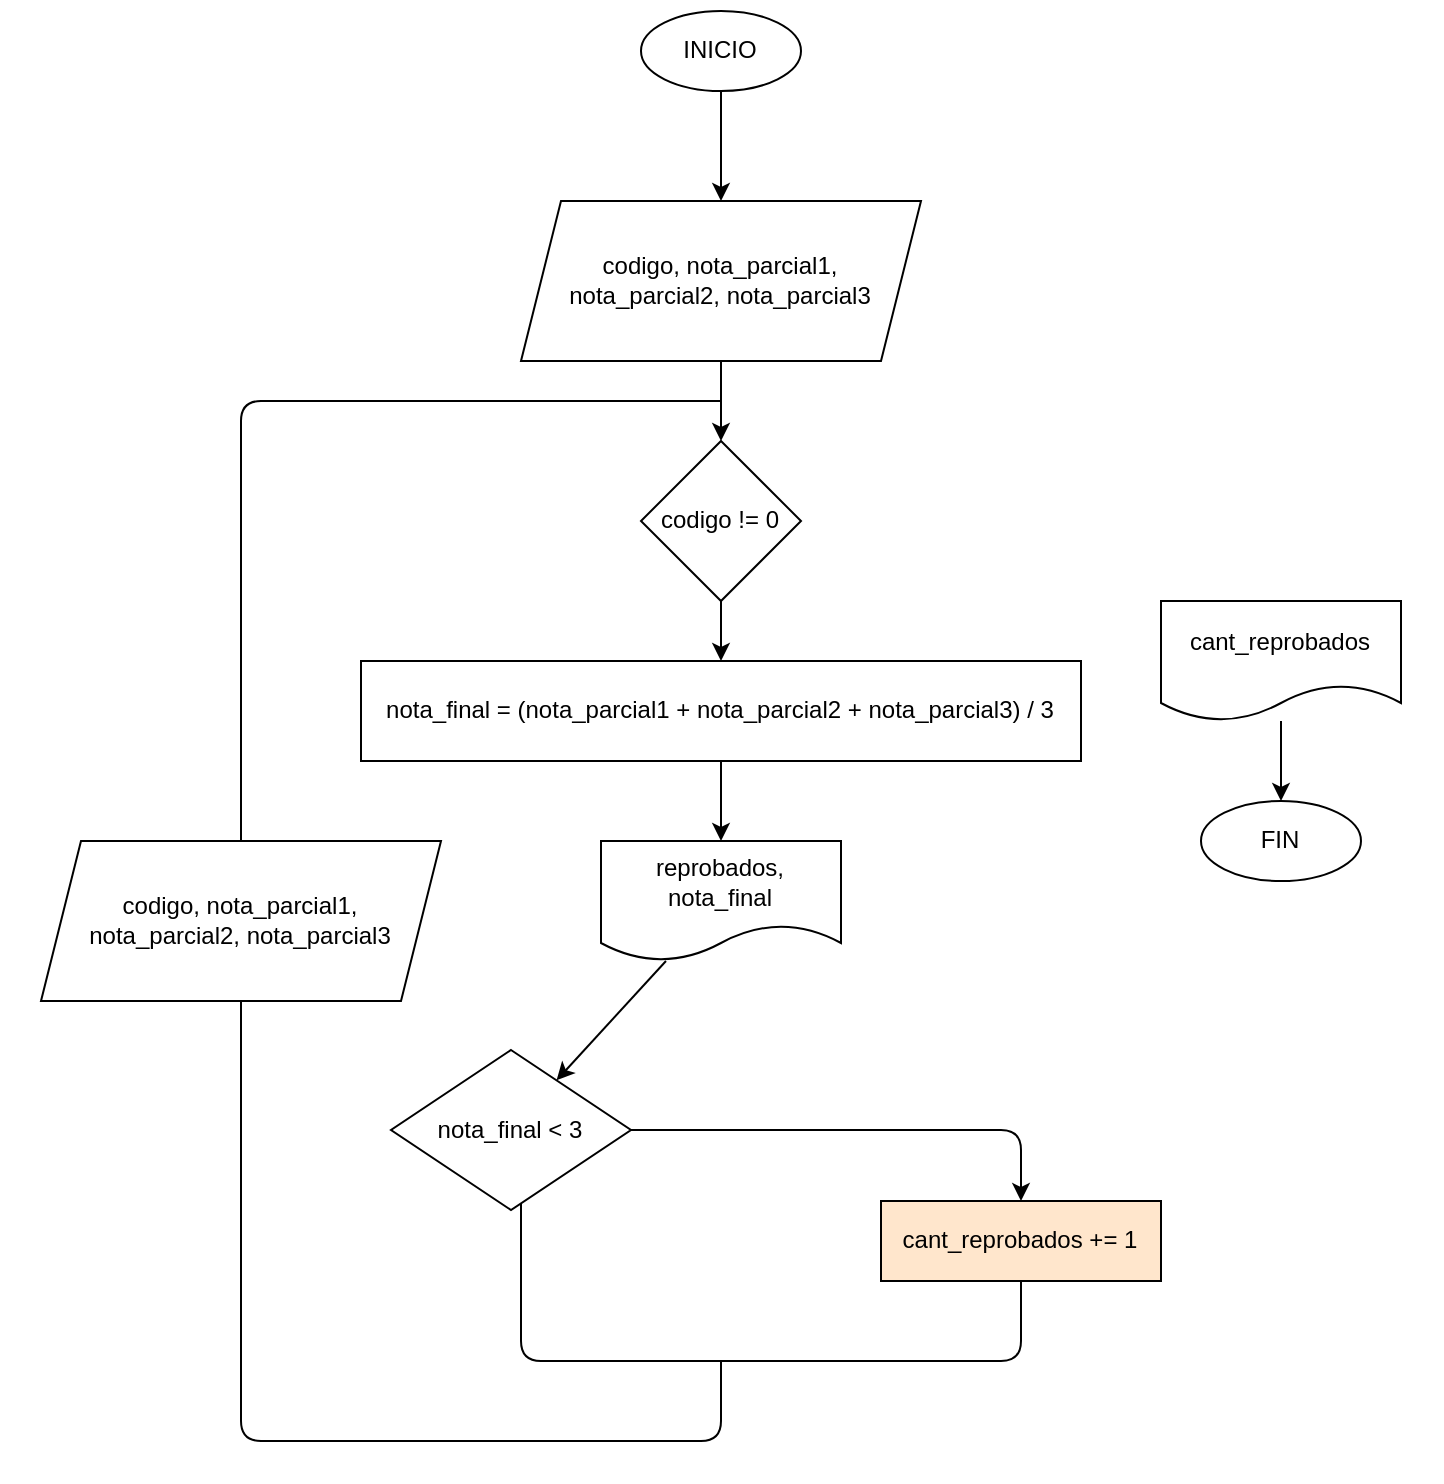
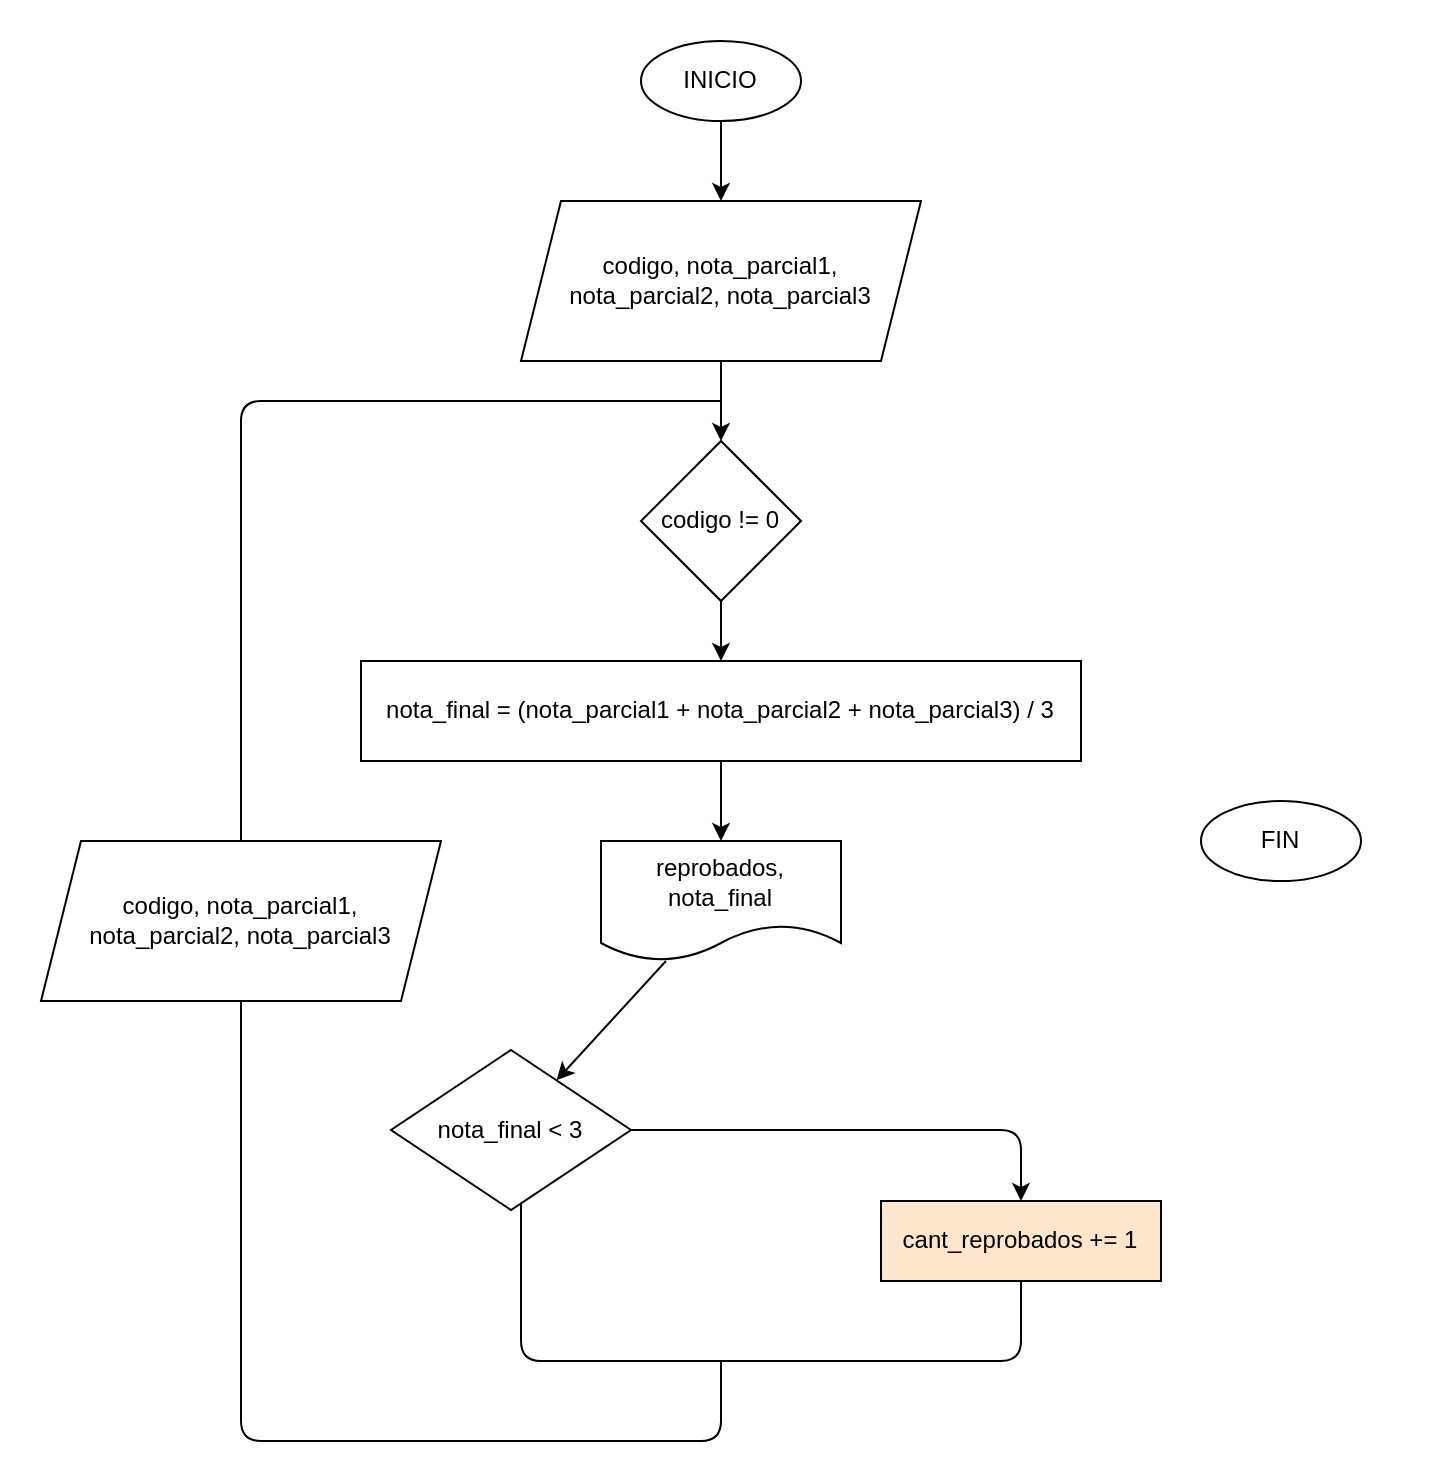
(721, 51) -> (721, 81)
(1281, 661) -> none
(1281, 754) -> none
